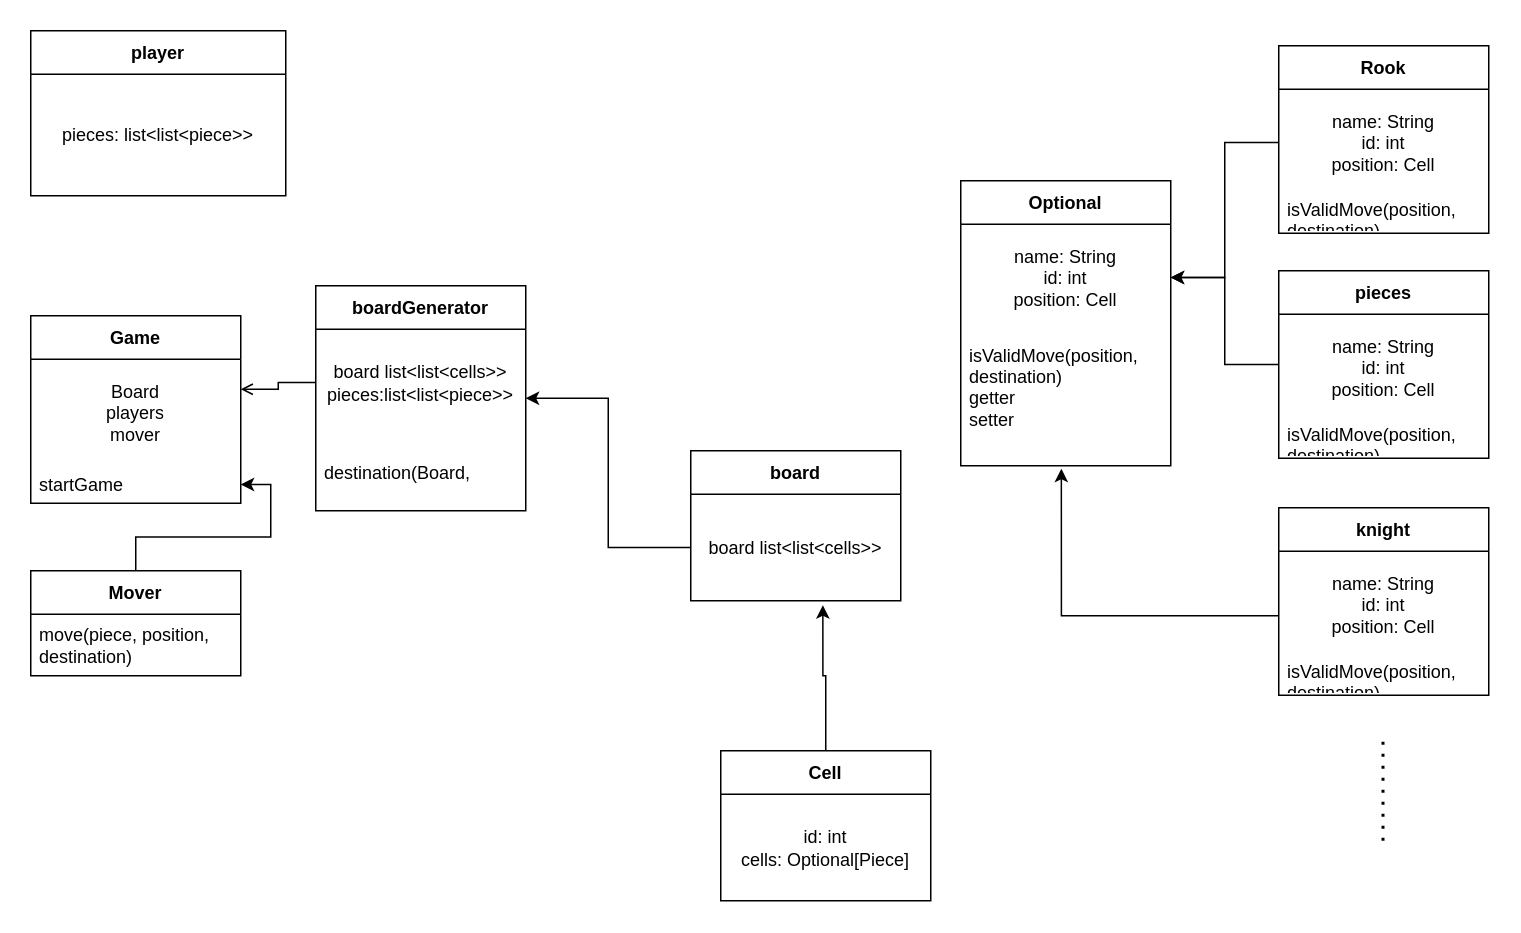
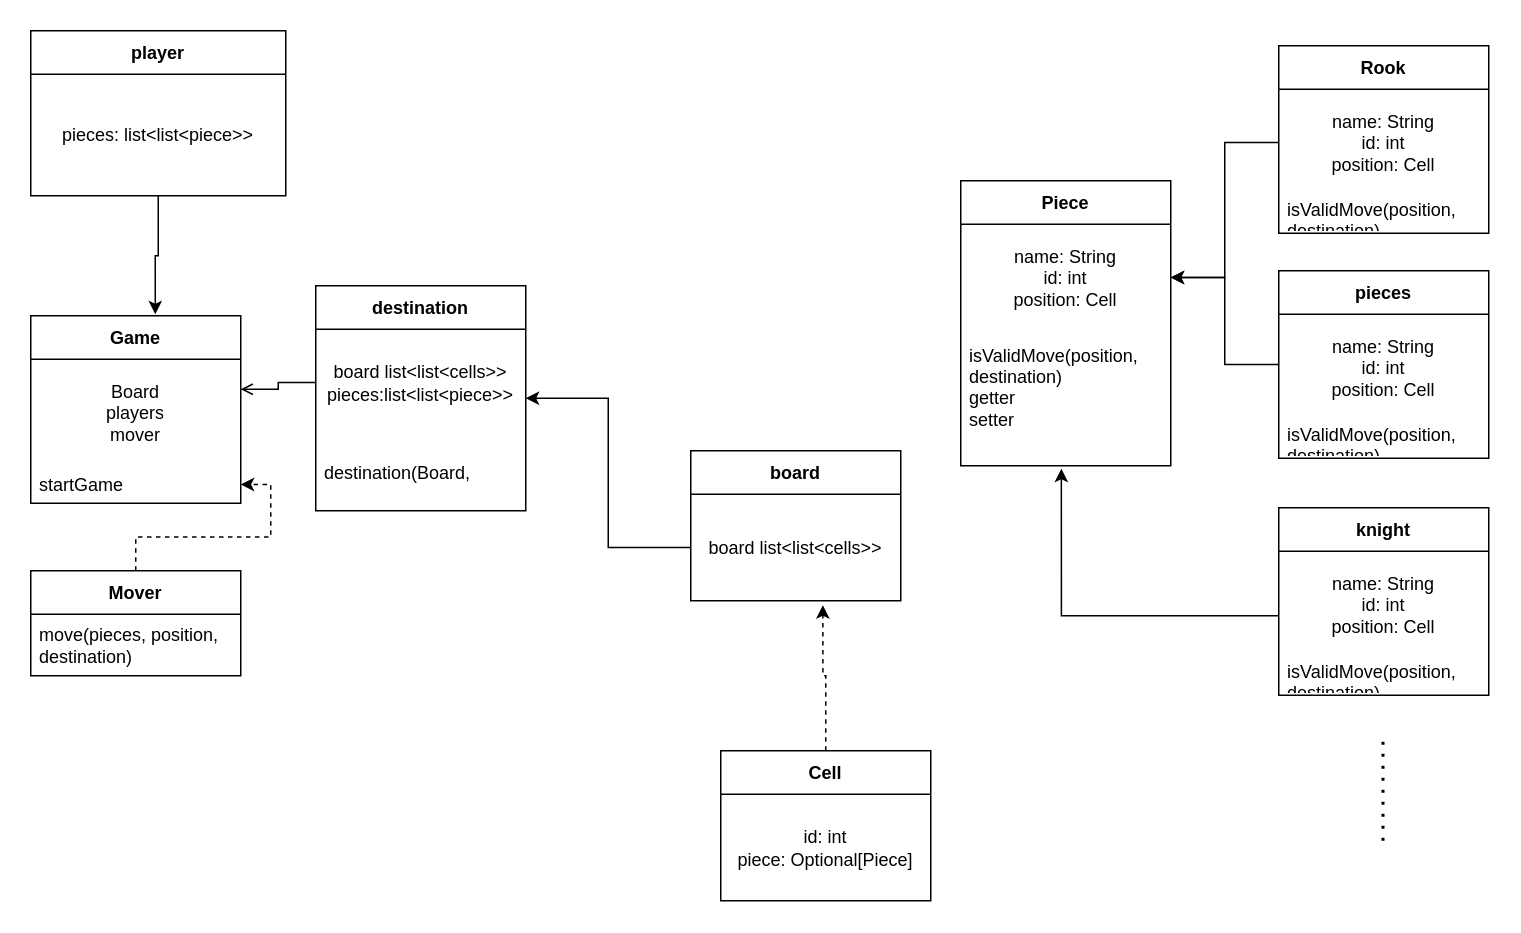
(1066, 203) -> (1066, 203)
none -> (158, 252)
(421, 308) -> (421, 308)
(225, 537) -> (225, 537)
(137, 646) -> (137, 646)
(826, 682) -> (826, 682)
(826, 848) -> (826, 848)
